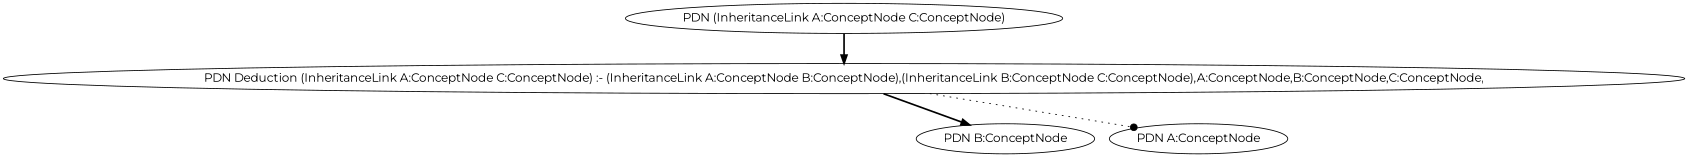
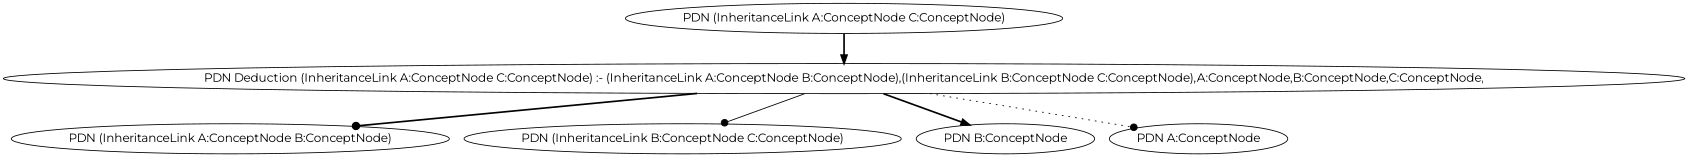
none -> (230, 139)
none -> (683, 139)
